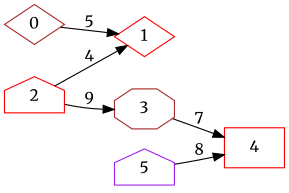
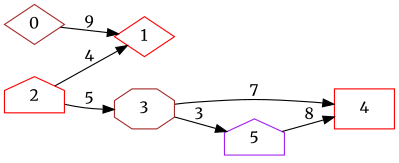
(89, 23) -> (89, 23)
(89, 99) -> (89, 99)
none -> (195, 123)
